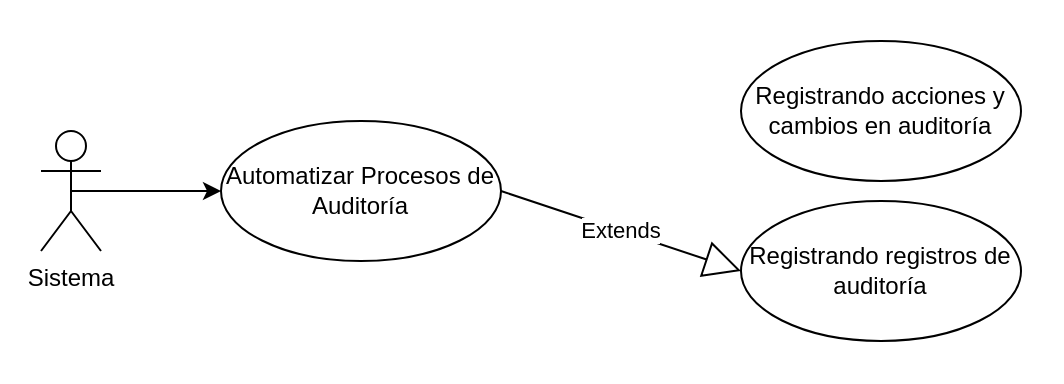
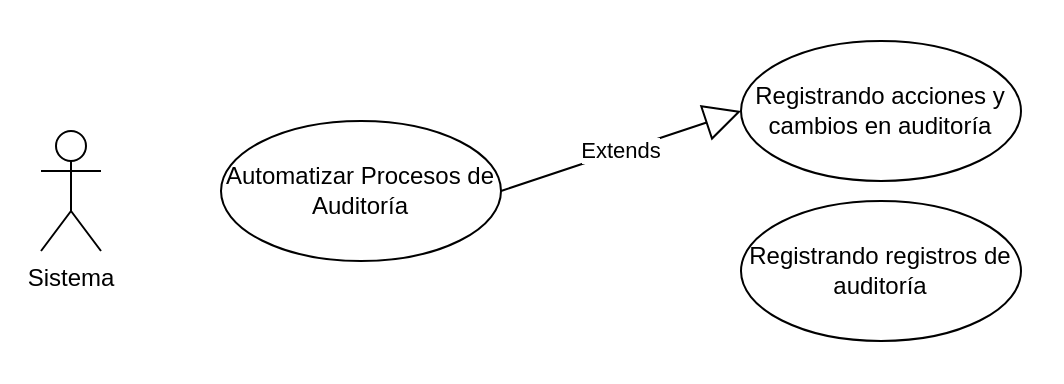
none -> (545, 176)
(149, 191) -> none
(575, 216) -> none
